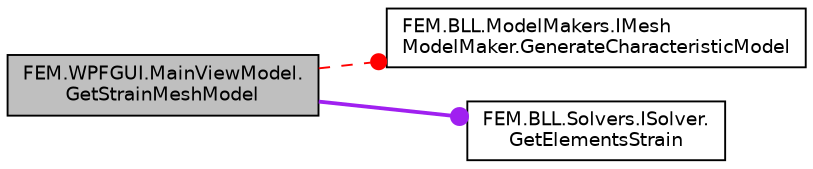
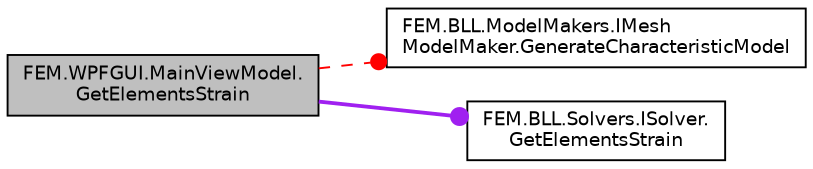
(163, 85) -> (163, 85)
